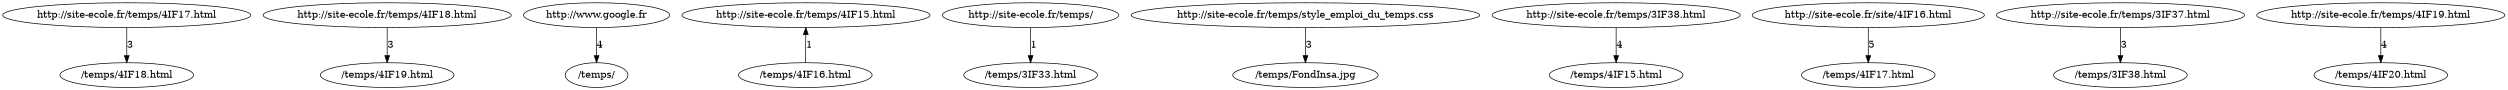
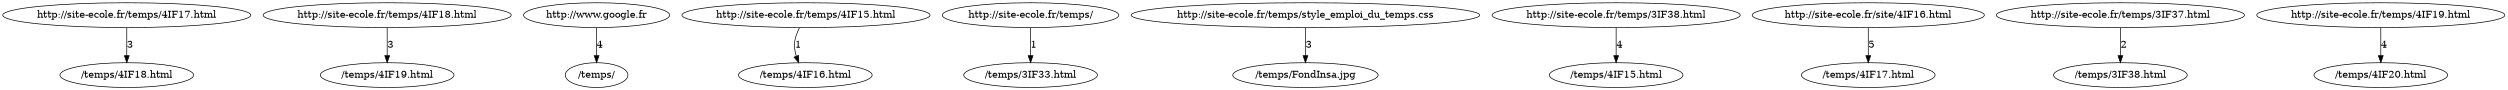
(2124, 45) -> (2124, 45)
(806, 49) -> (795, 42)
